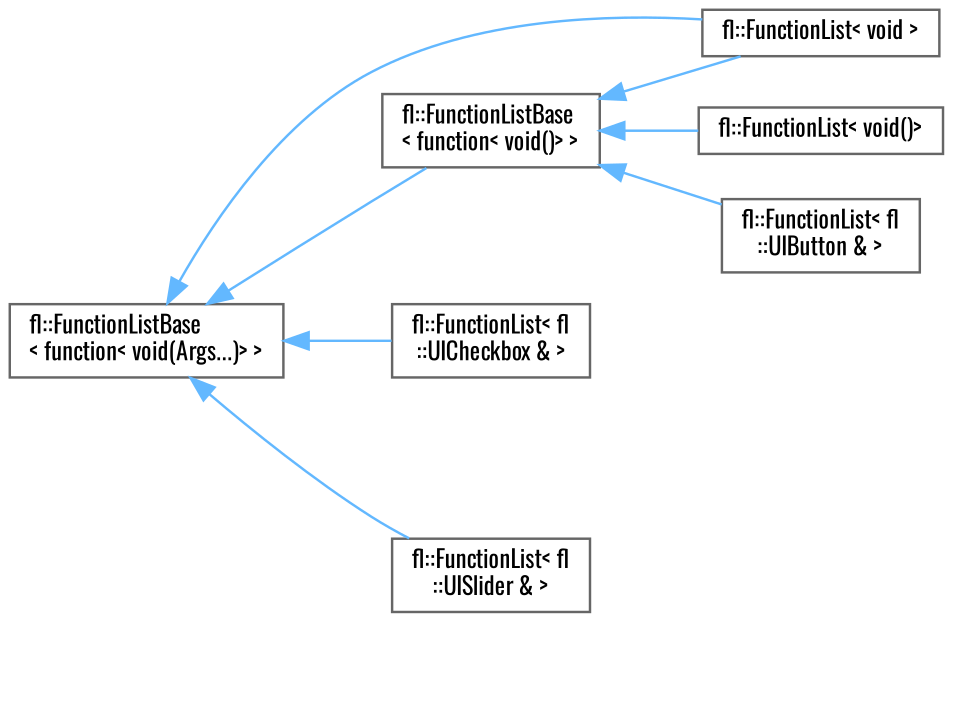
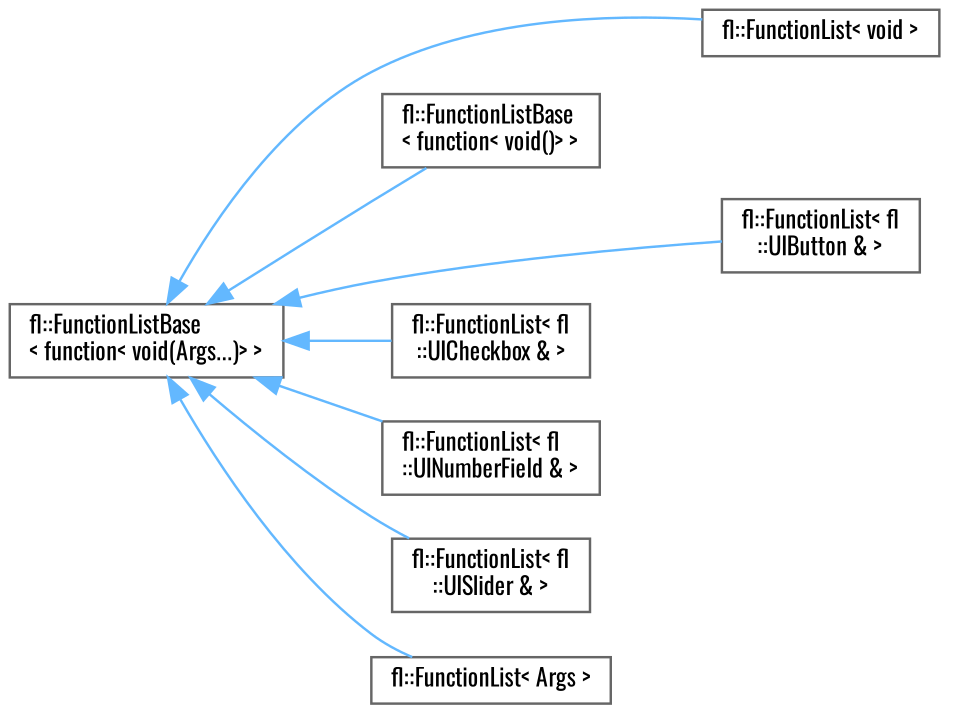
(682, 74) -> none
(821, 131) -> none
(673, 189) -> (509, 262)
none -> (491, 458)
none -> (491, 680)
